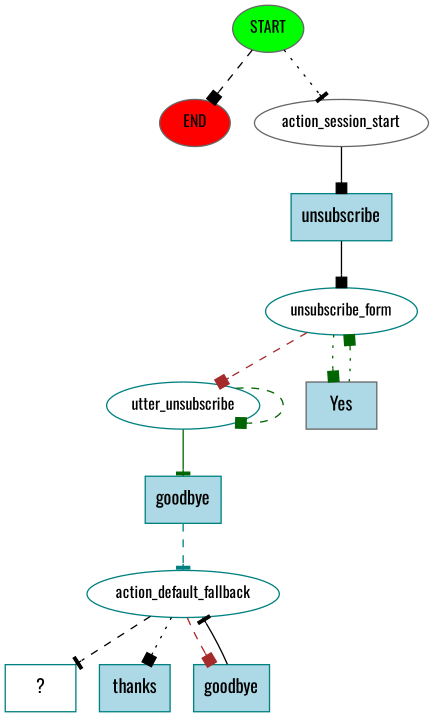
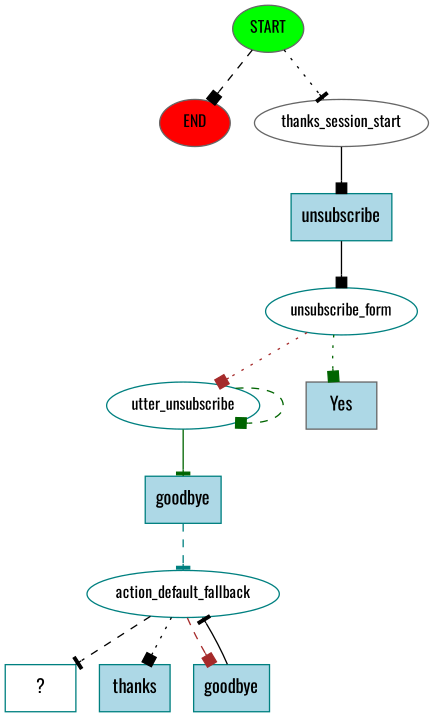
(341, 123) -> (341, 123)
(268, 355) -> (268, 355)
(350, 365) -> none
